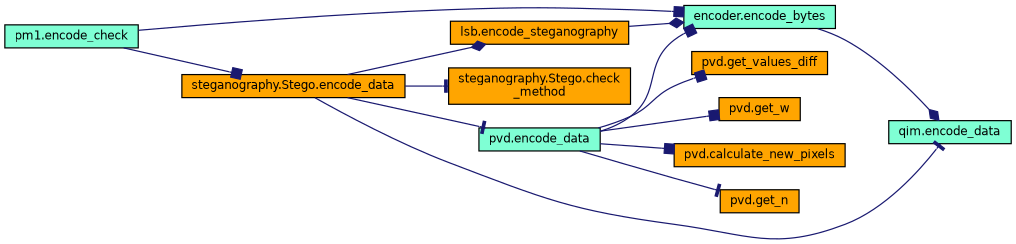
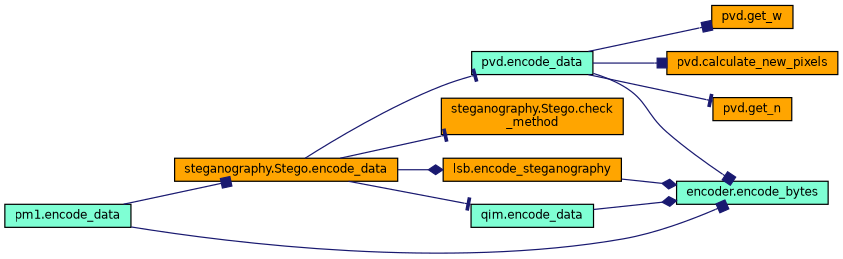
(72, 36) -> (68, 216)
(878, 62) -> (628, 206)
(760, 63) -> none
